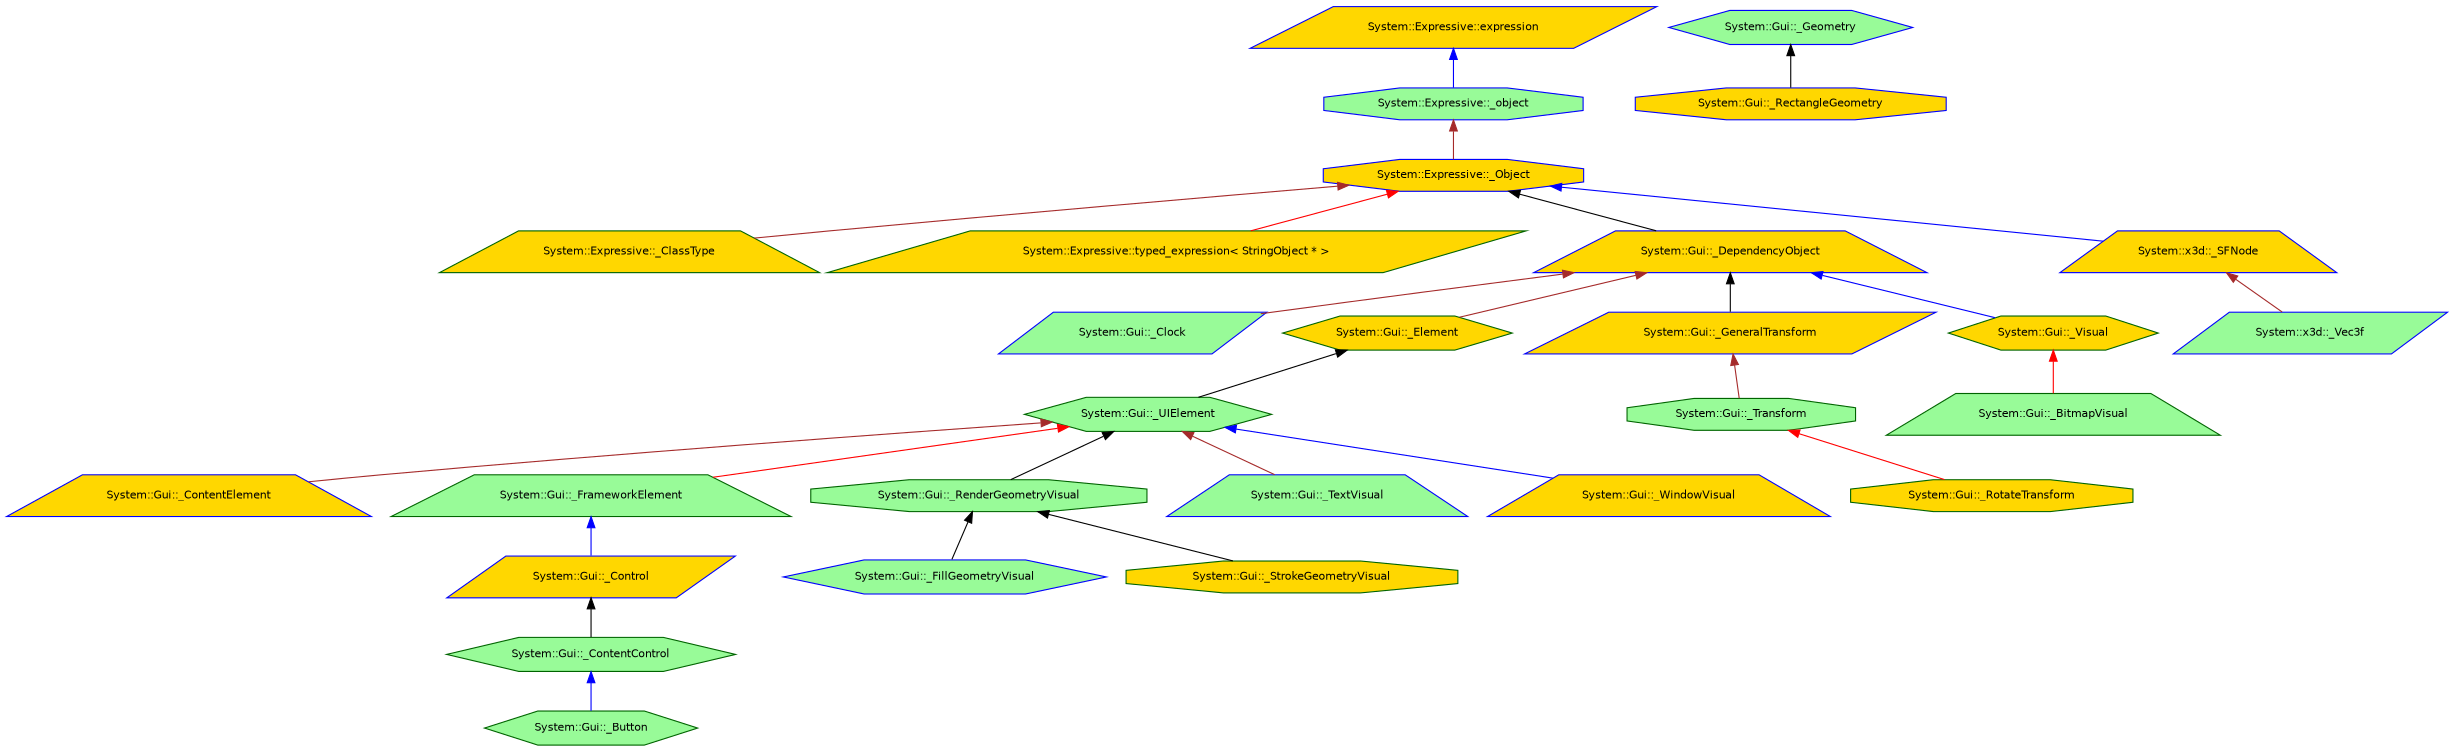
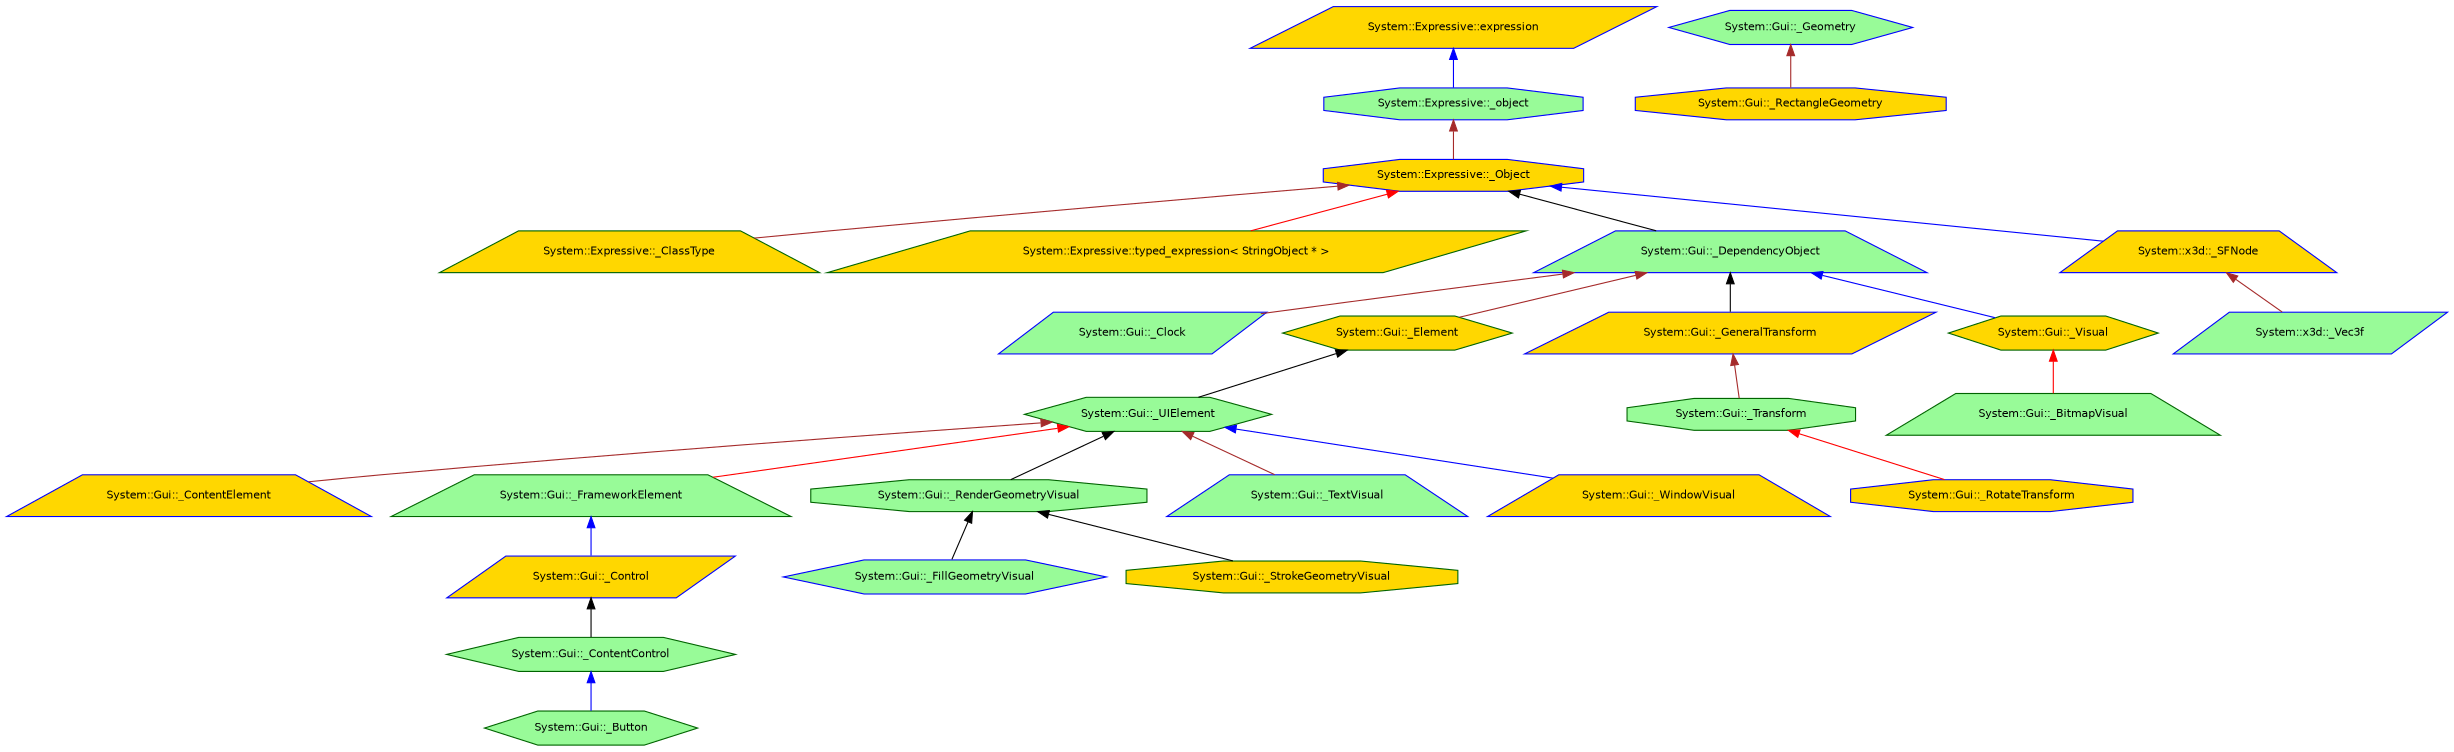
(1791, 72) -> (1791, 72)
(1730, 252) -> (1730, 252)
(1992, 496) -> (1992, 496)
